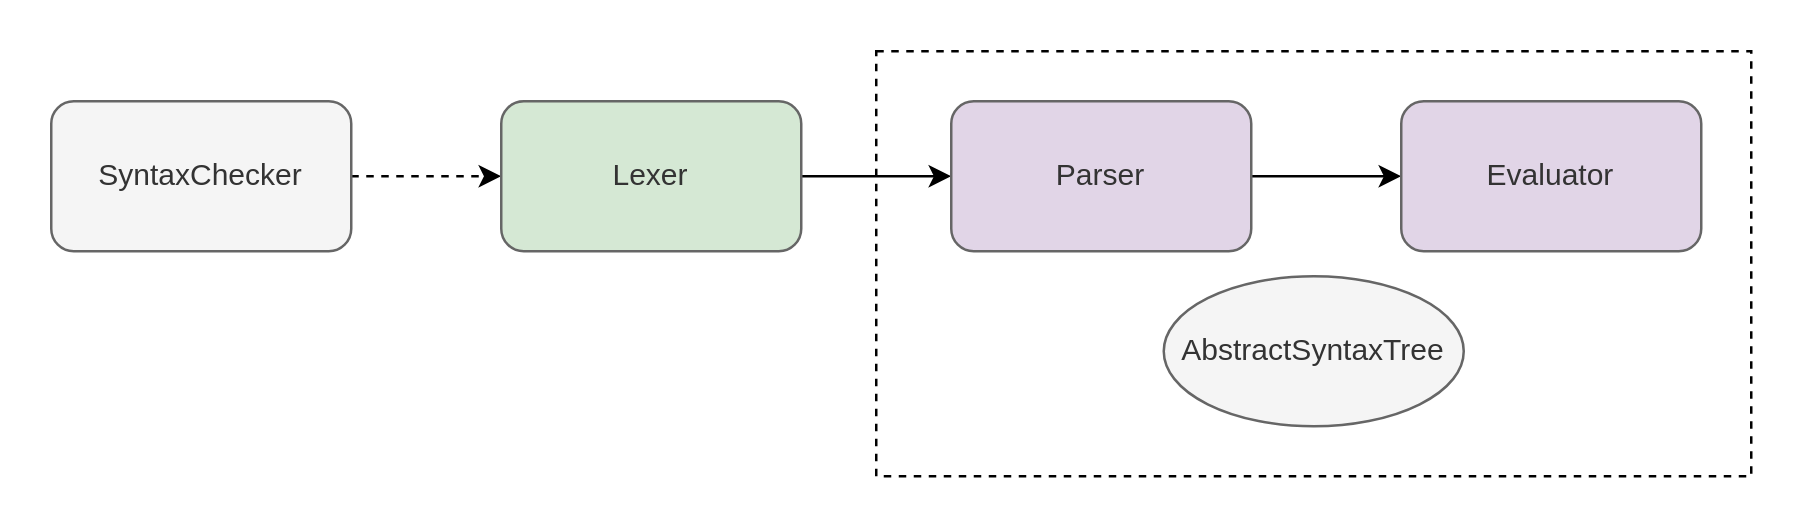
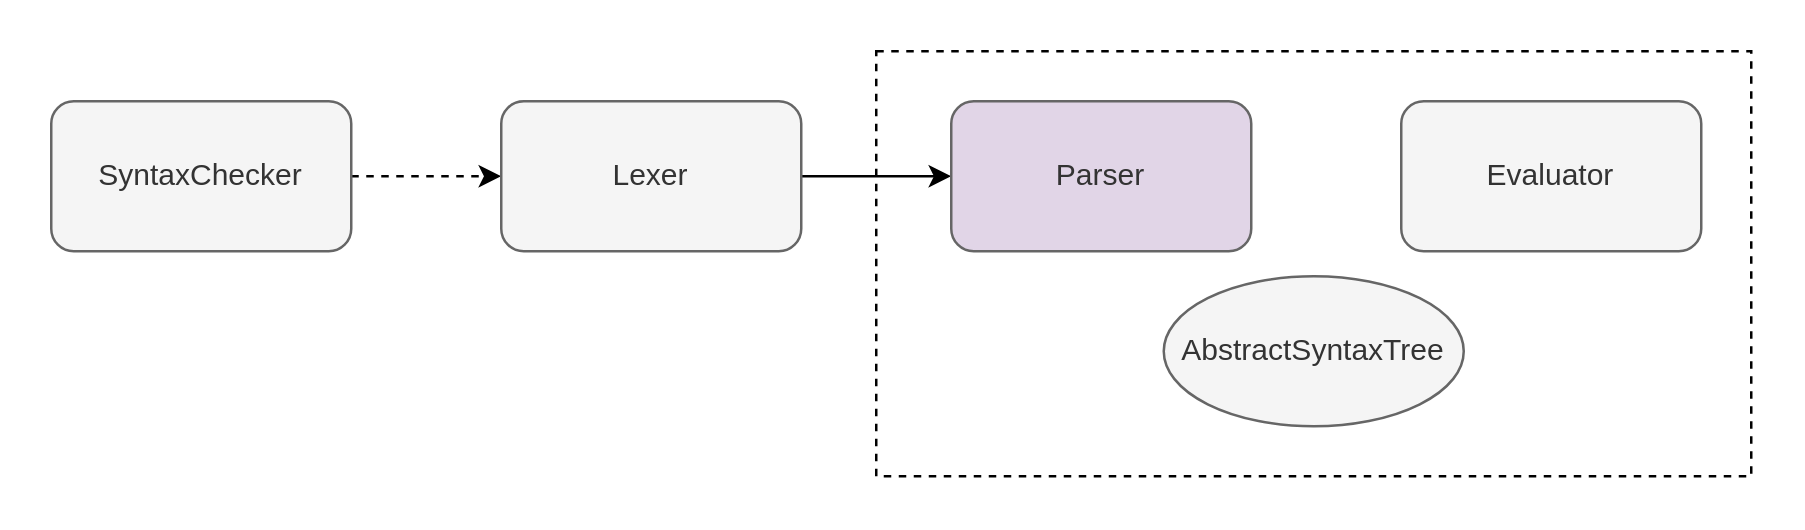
(651, 176) -> (651, 176)
(1318, 176) -> none
(1551, 176) -> (1551, 176)
